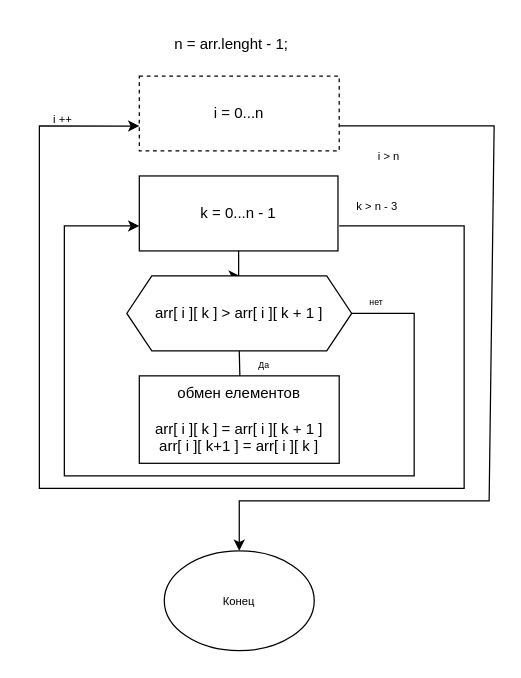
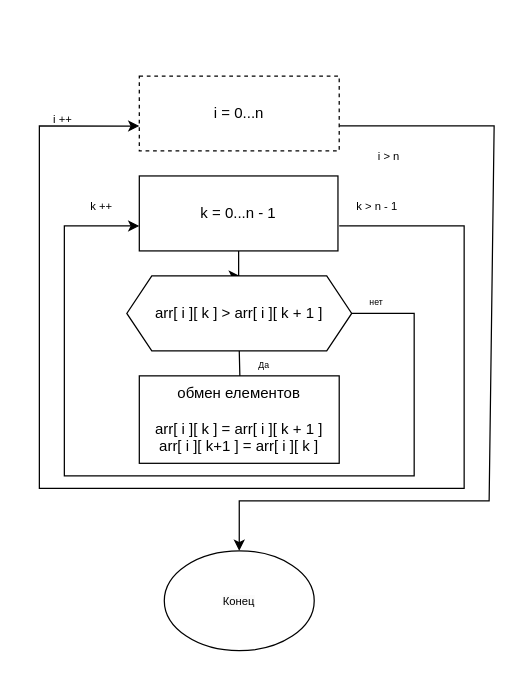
(232, 44) -> none
none -> (102, 207)
(378, 207) -> (378, 207)
